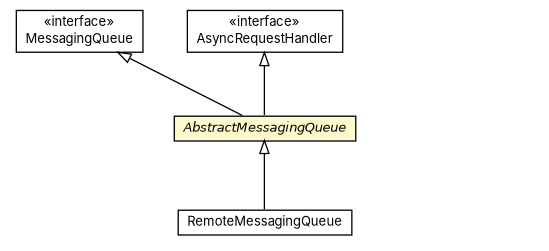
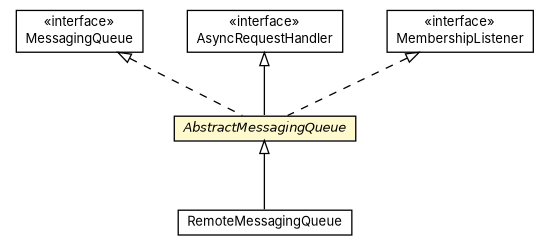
none -> (460, 31)
(186, 87) -> (186, 87)
